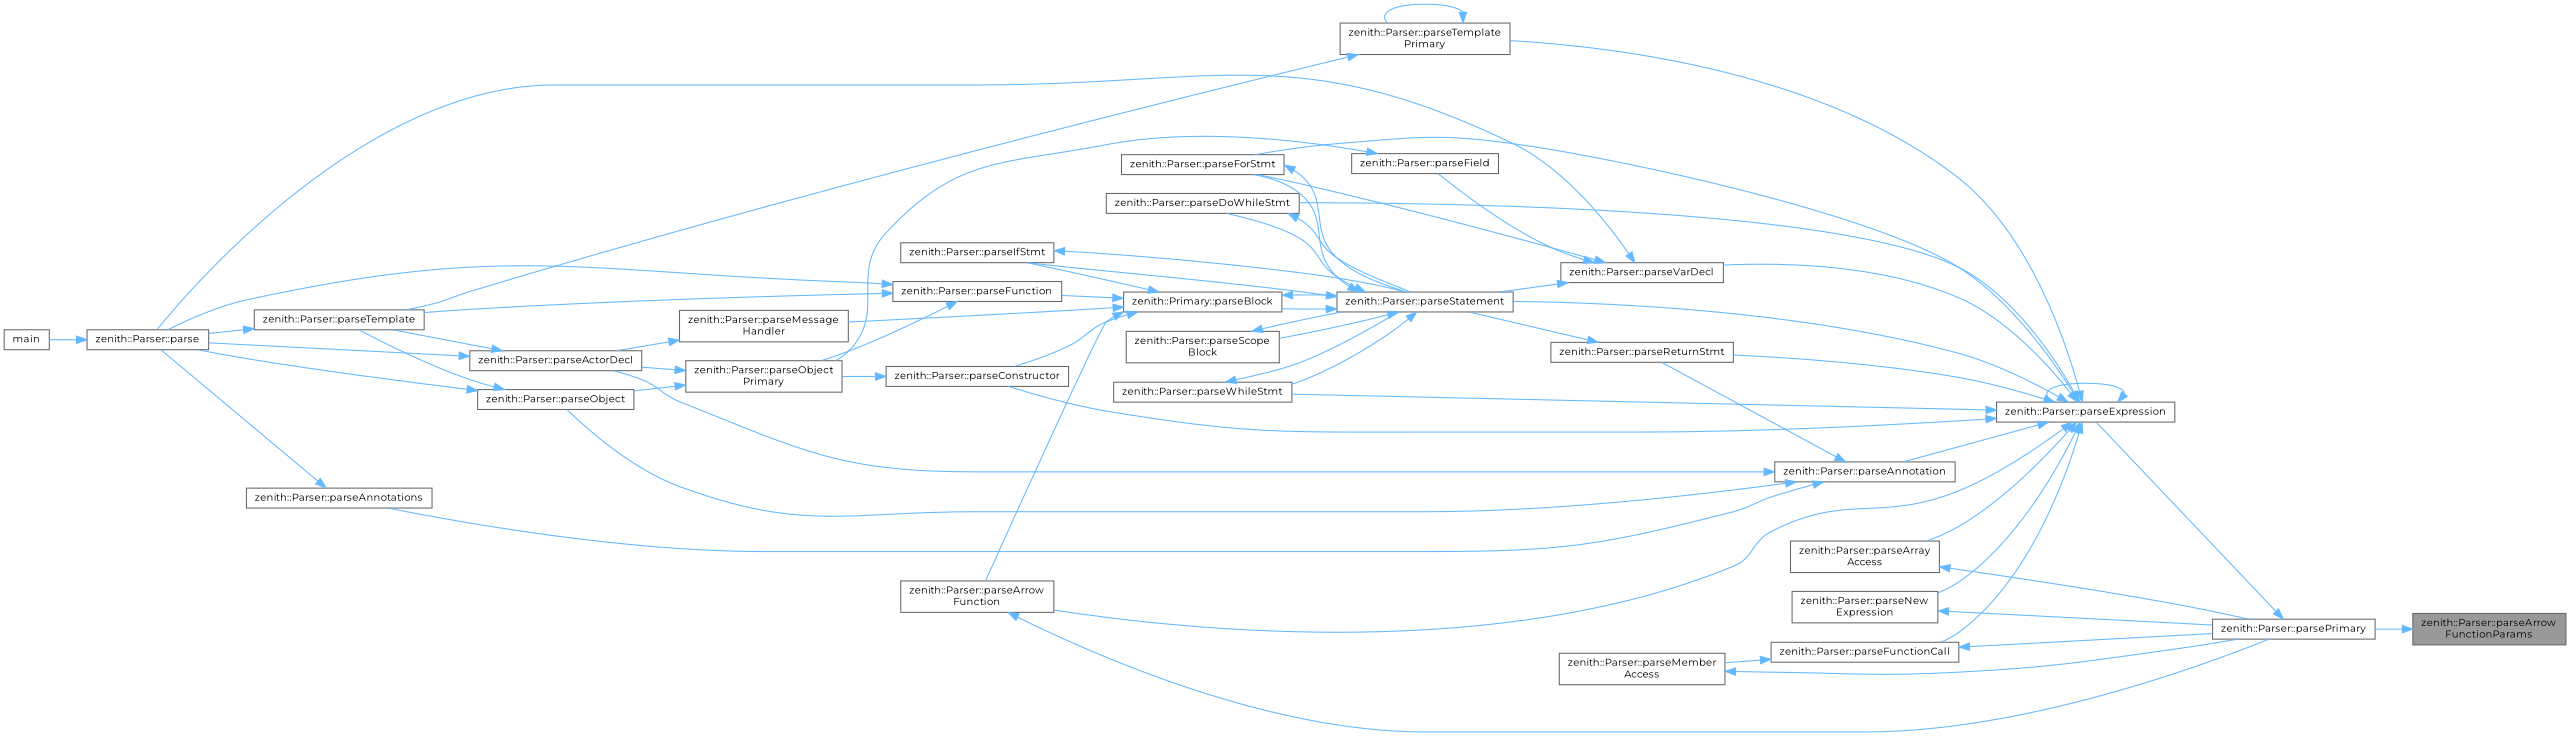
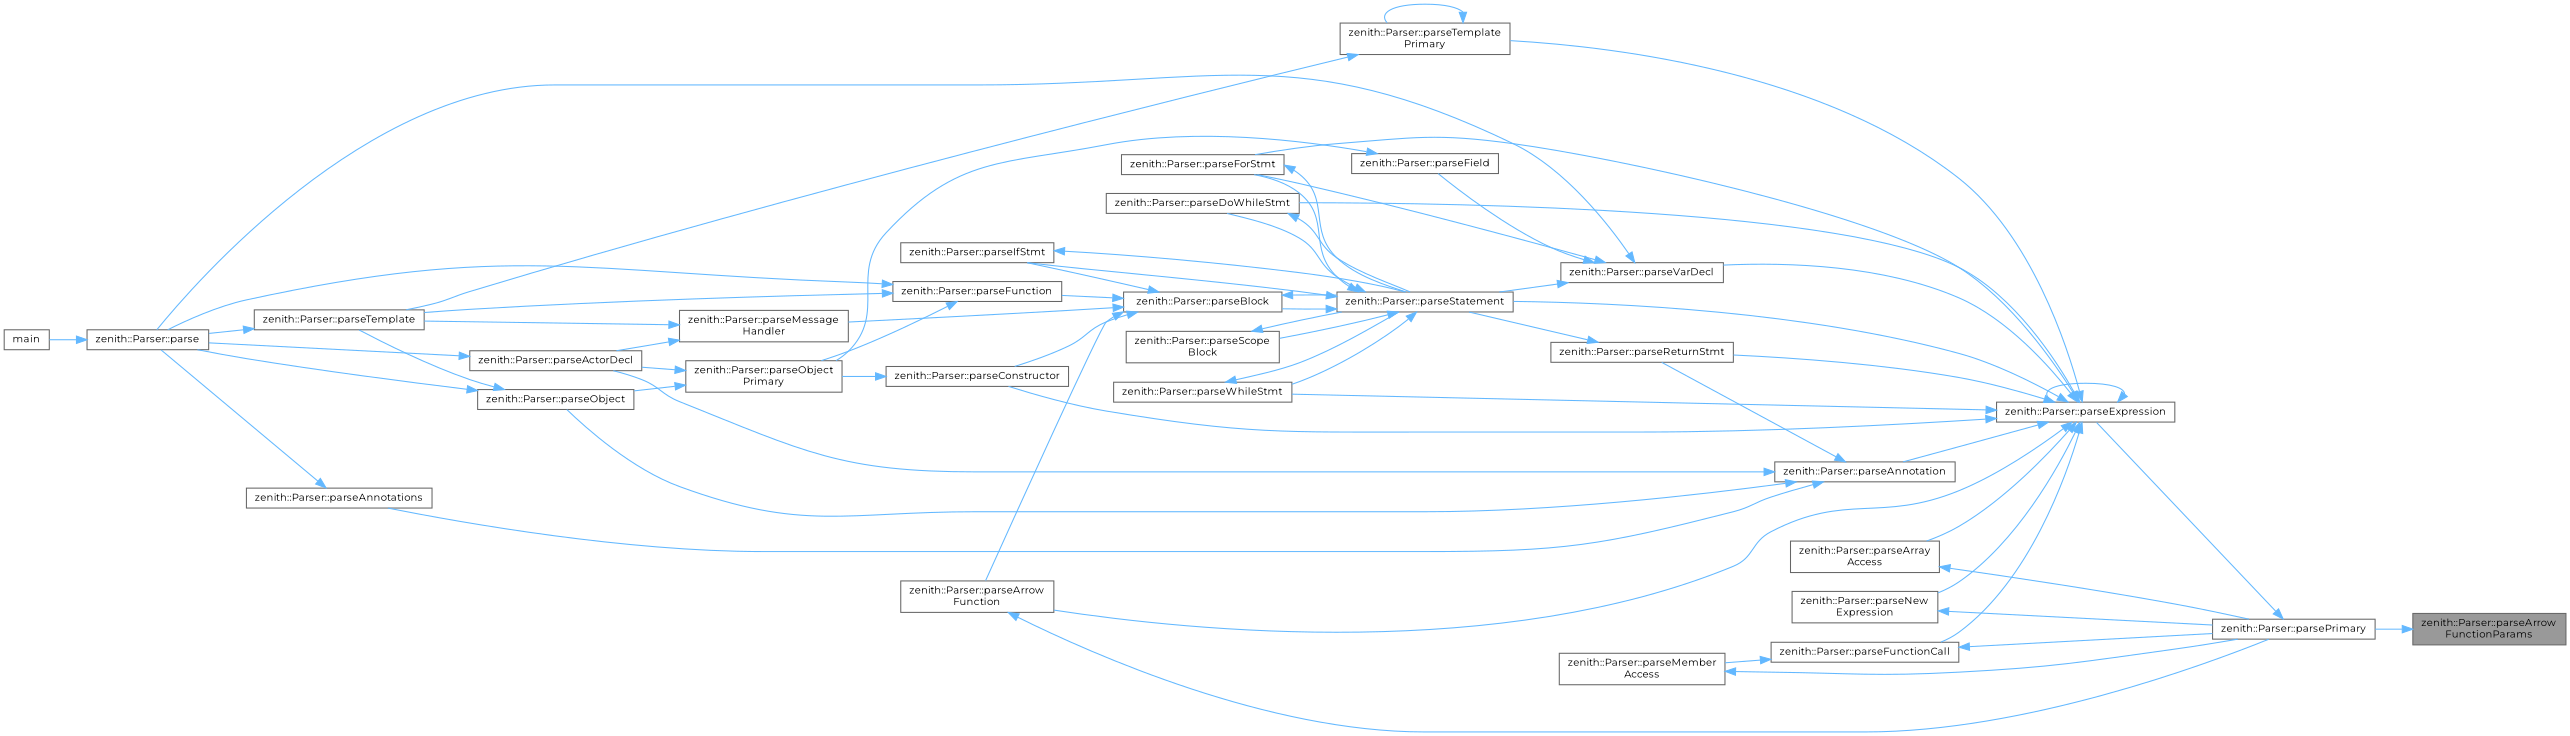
(1203, 302) -> (1203, 302)
(442, 339) -> (547, 323)
